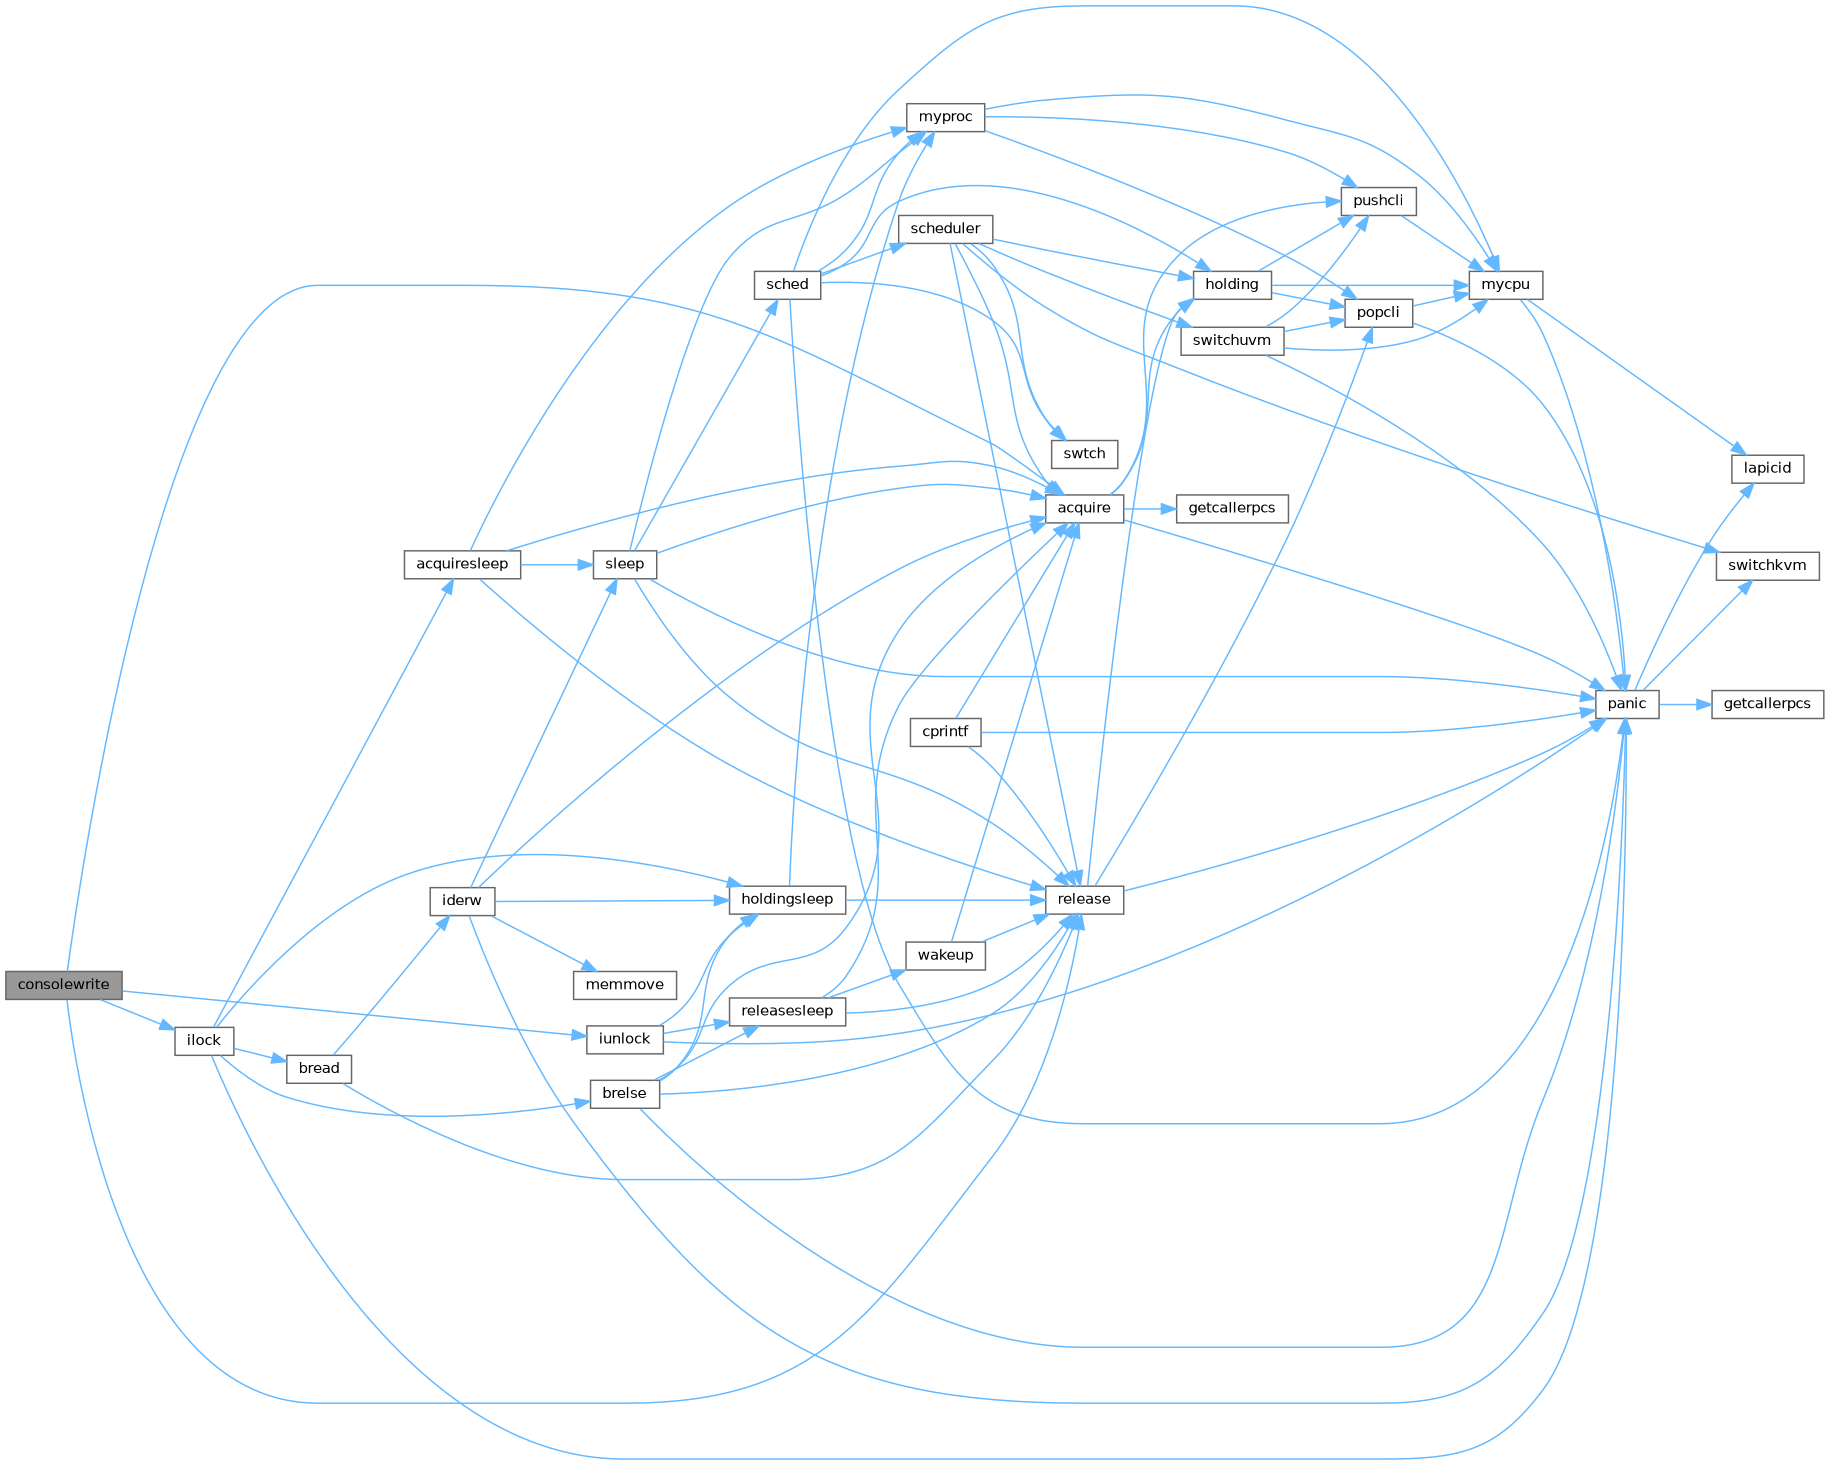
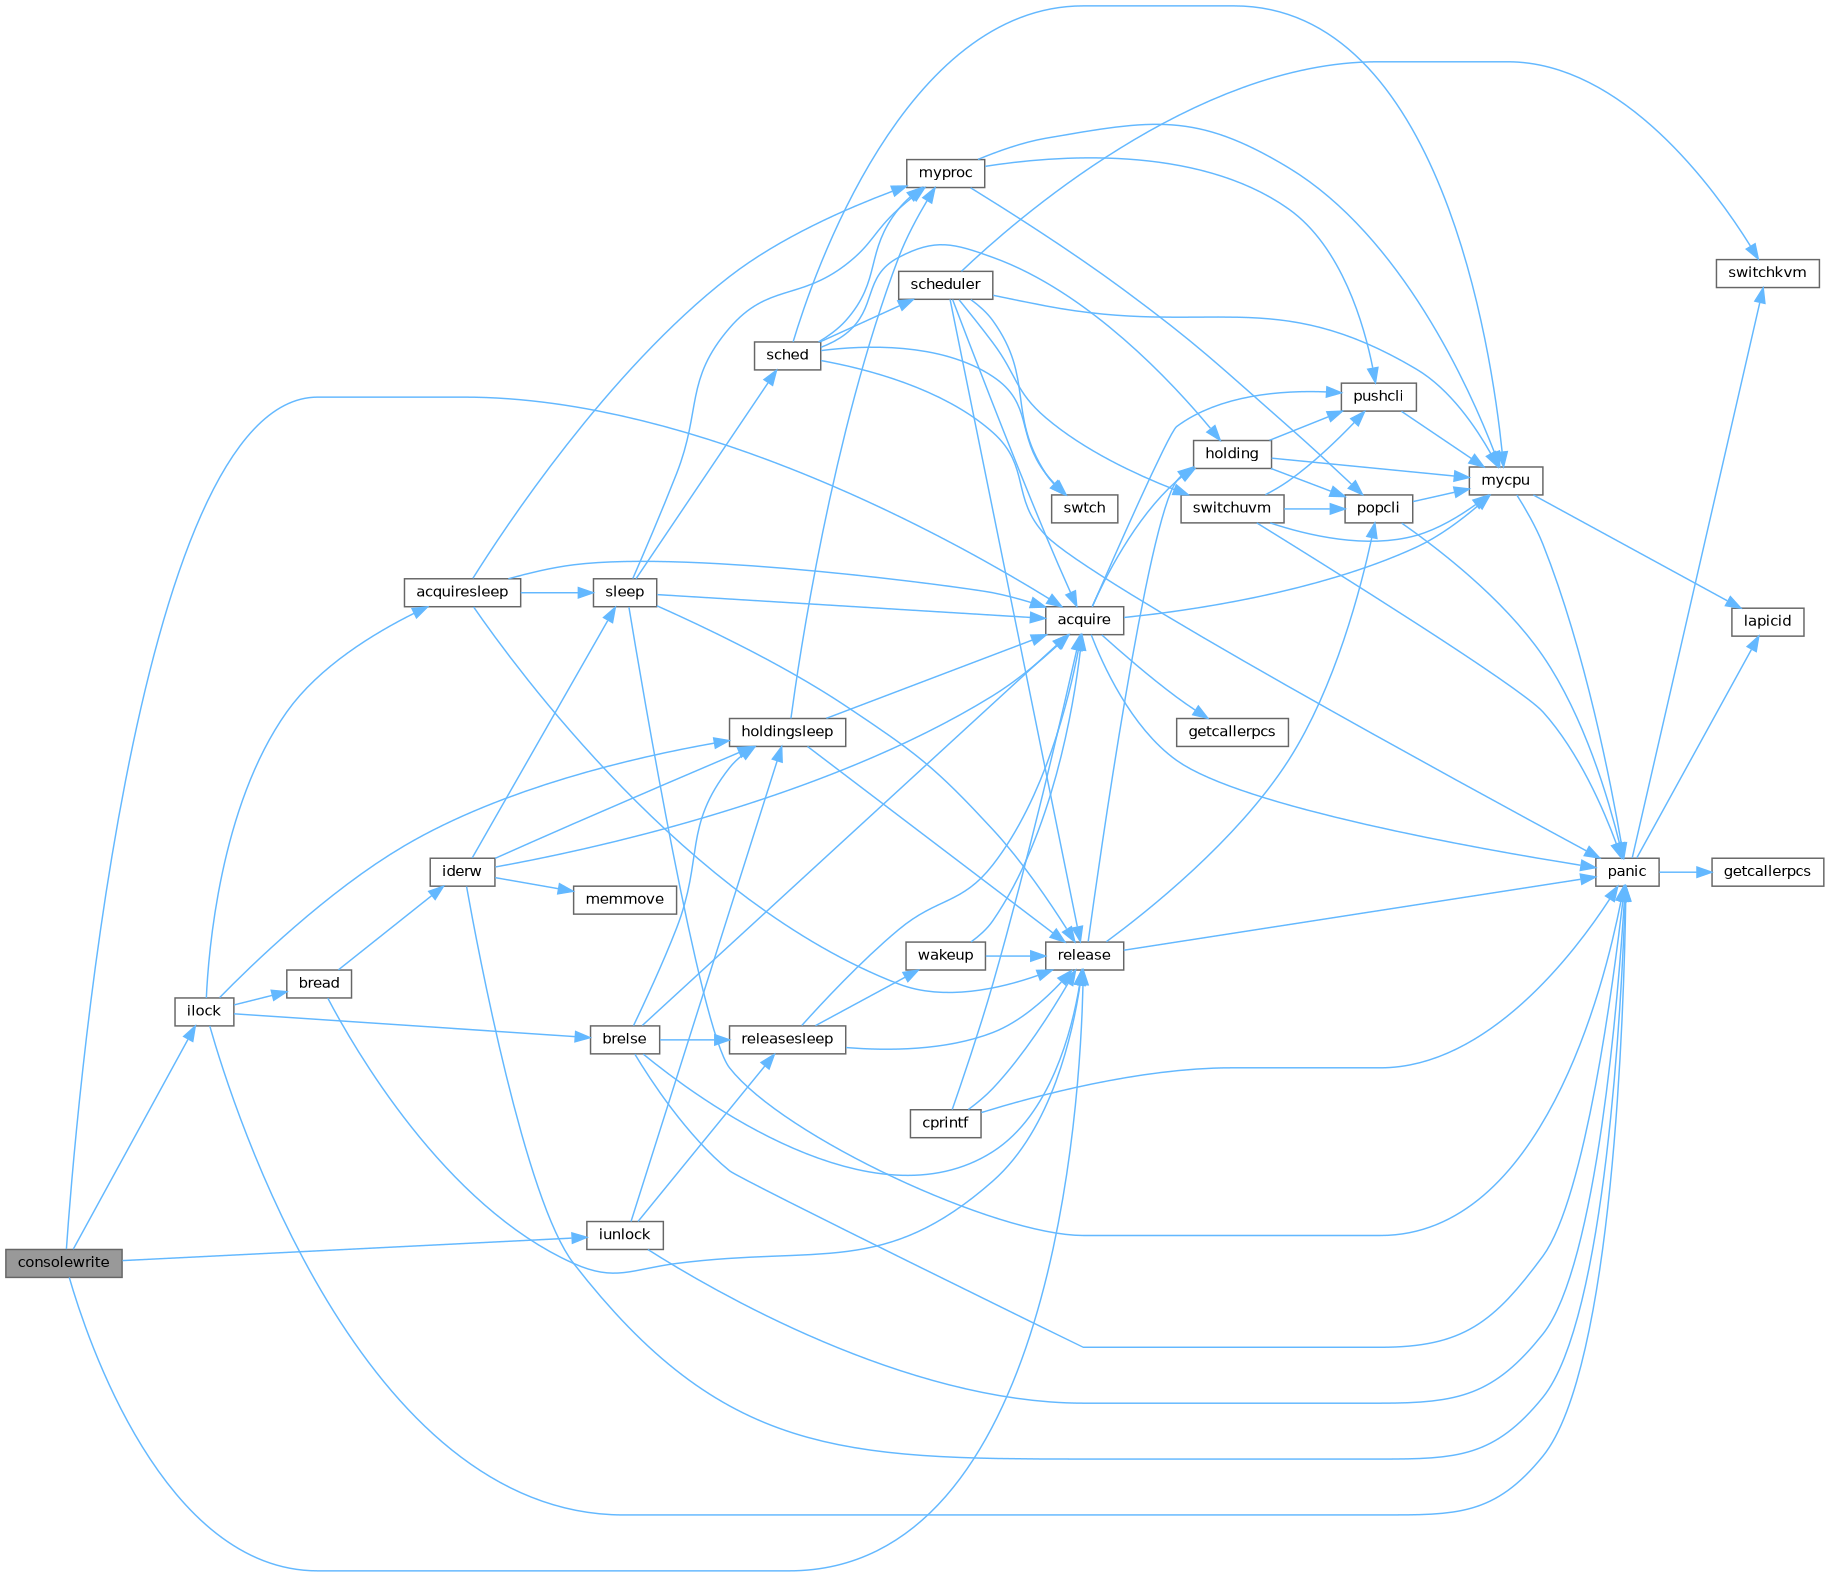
(1086, 258) -> (1266, 319)
none -> (1309, 584)
none -> (929, 679)
